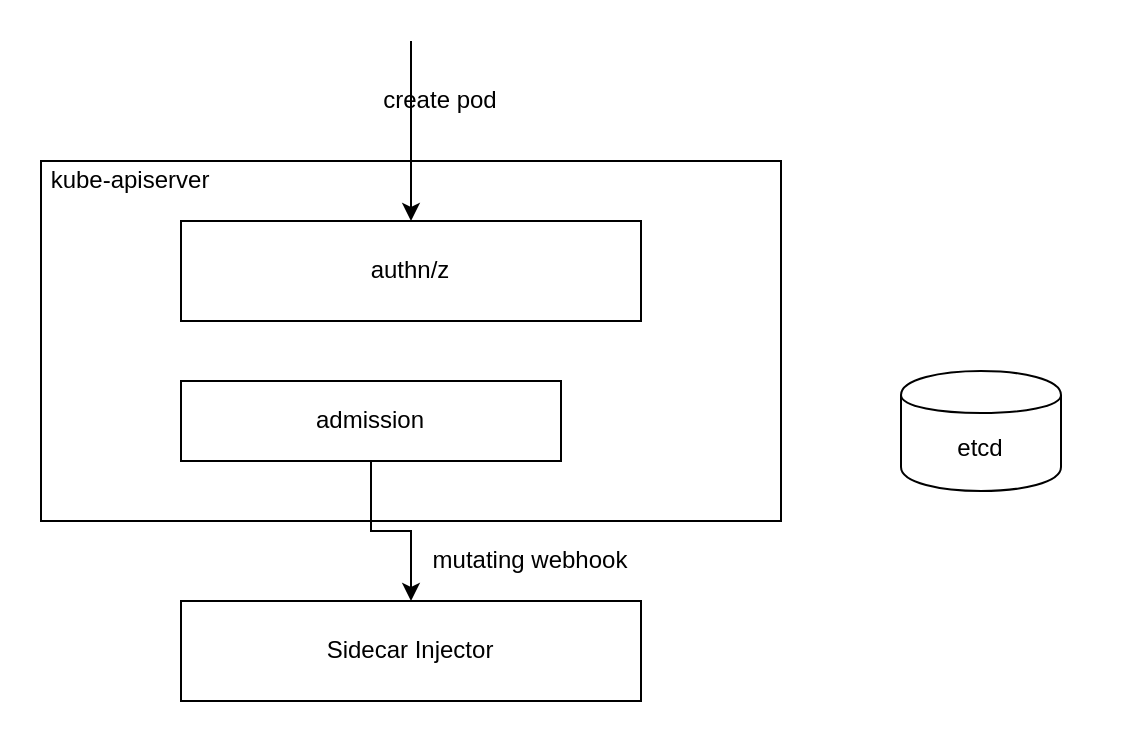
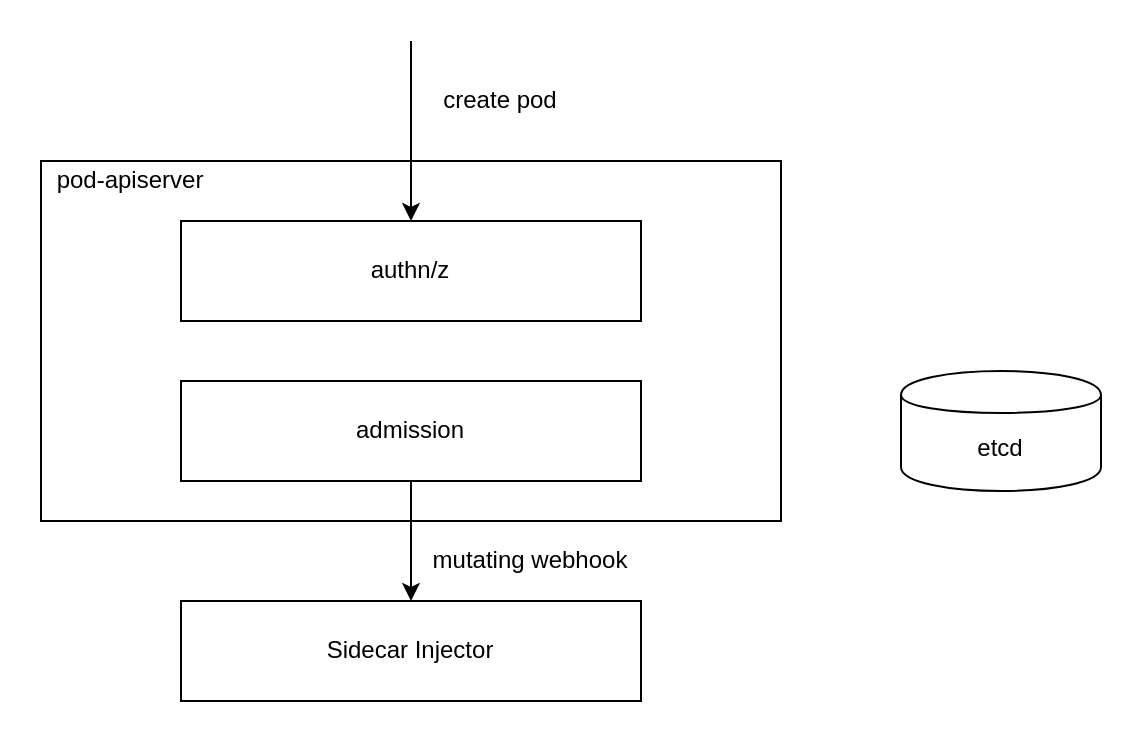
(441, 101) -> (501, 101)
(131, 181) -> (131, 181)
(371, 421) -> (411, 431)
(981, 431) -> (1001, 431)
